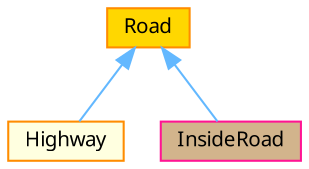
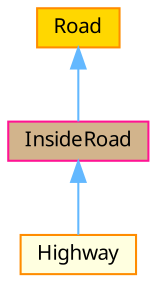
(101, 93) -> (78, 208)
